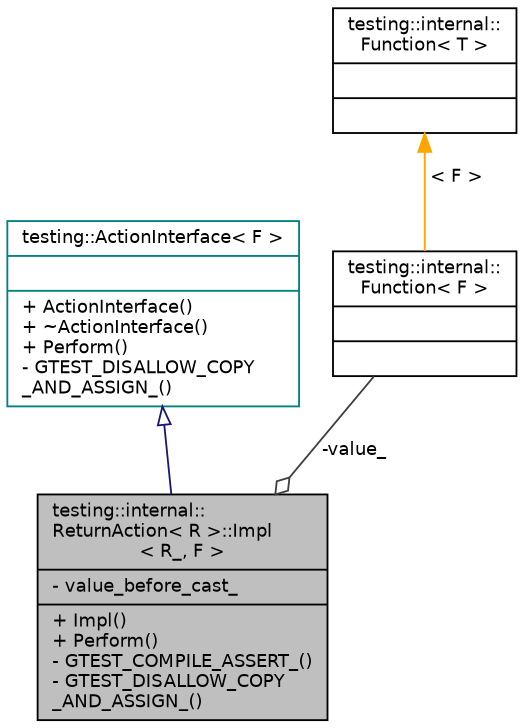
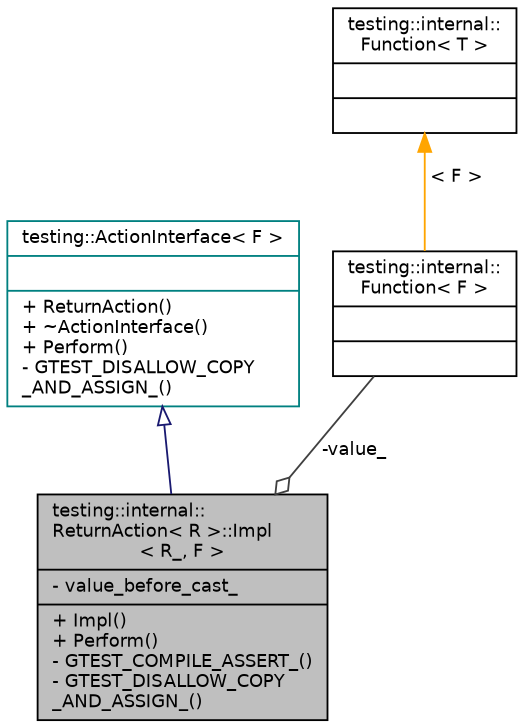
(108, 307) -> (97, 307)
